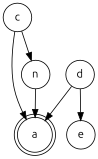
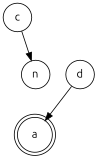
(12, 73) -> none
(35, 99) -> none
(81, 135) -> none
